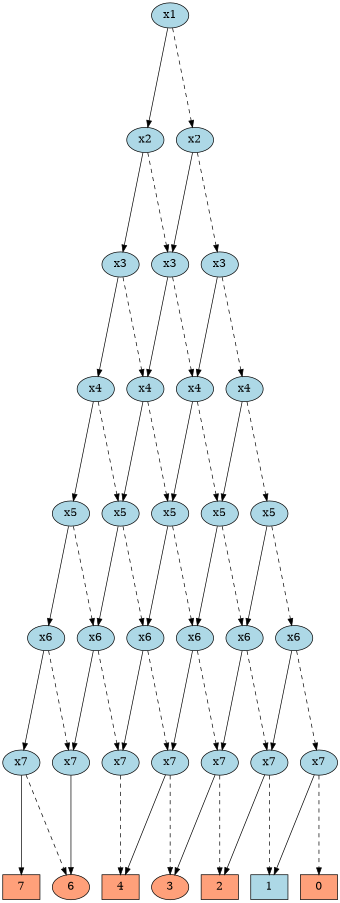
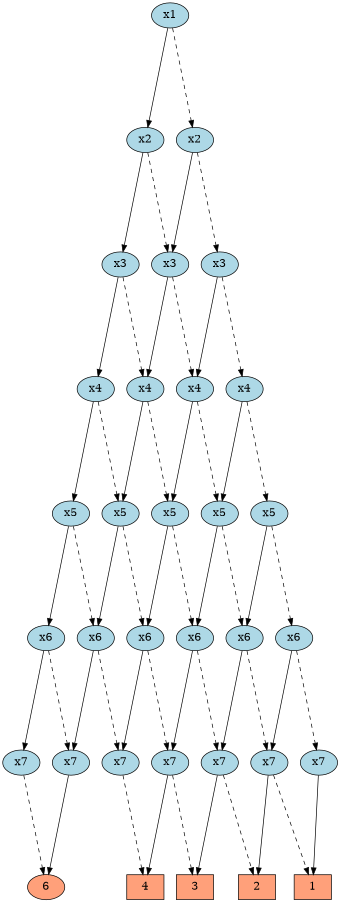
(21, 887) -> none
(170, 887) -> (195, 887)
(269, 887) -> (313, 887)
(319, 887) -> none
